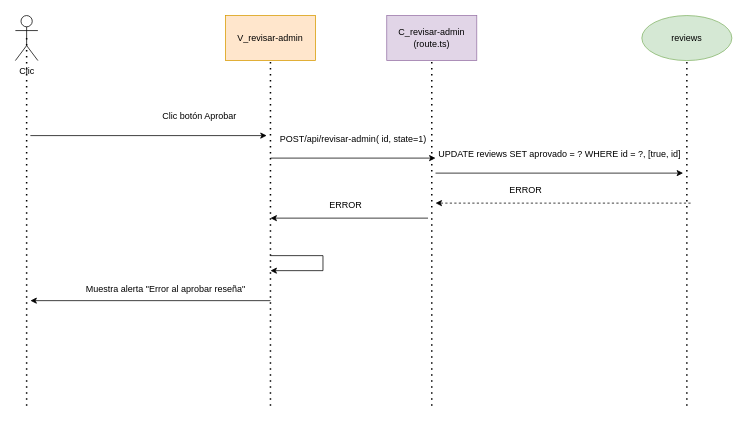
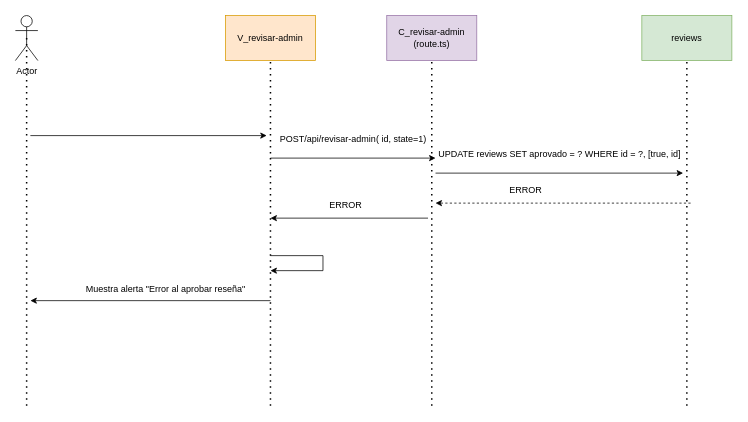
(687, 38) -> (687, 38)
(27, 71) -> (27, 71)
(199, 117) -> none
